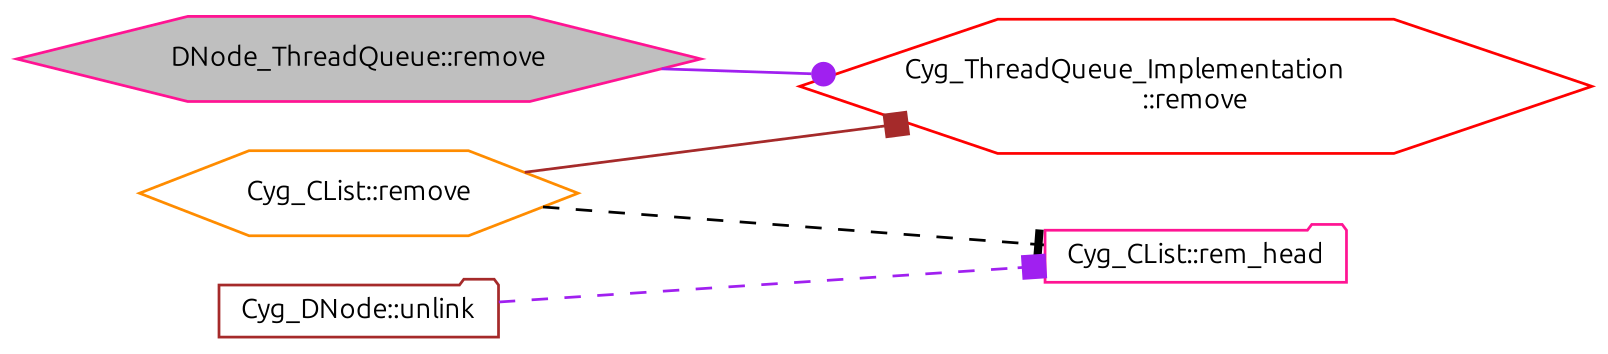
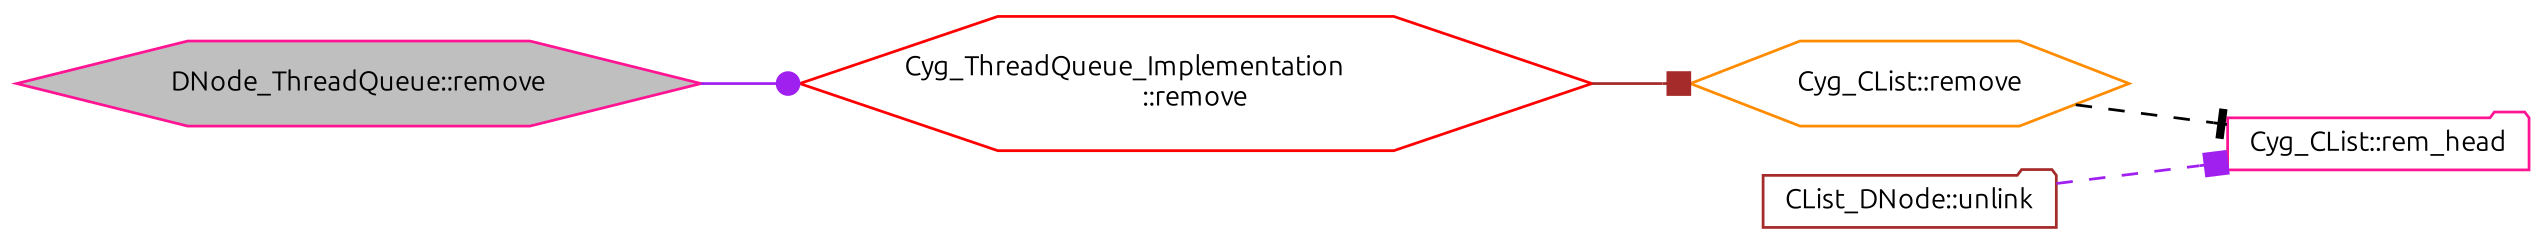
(702, 149) -> (1627, 84)
(359, 311) -> (1910, 201)
